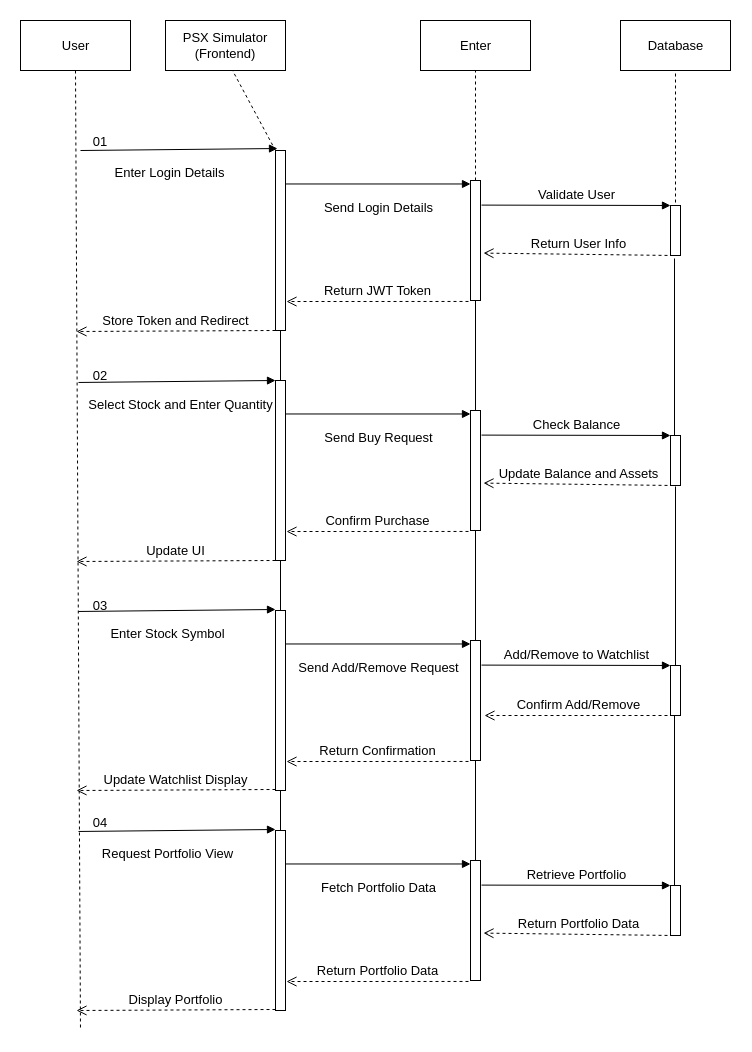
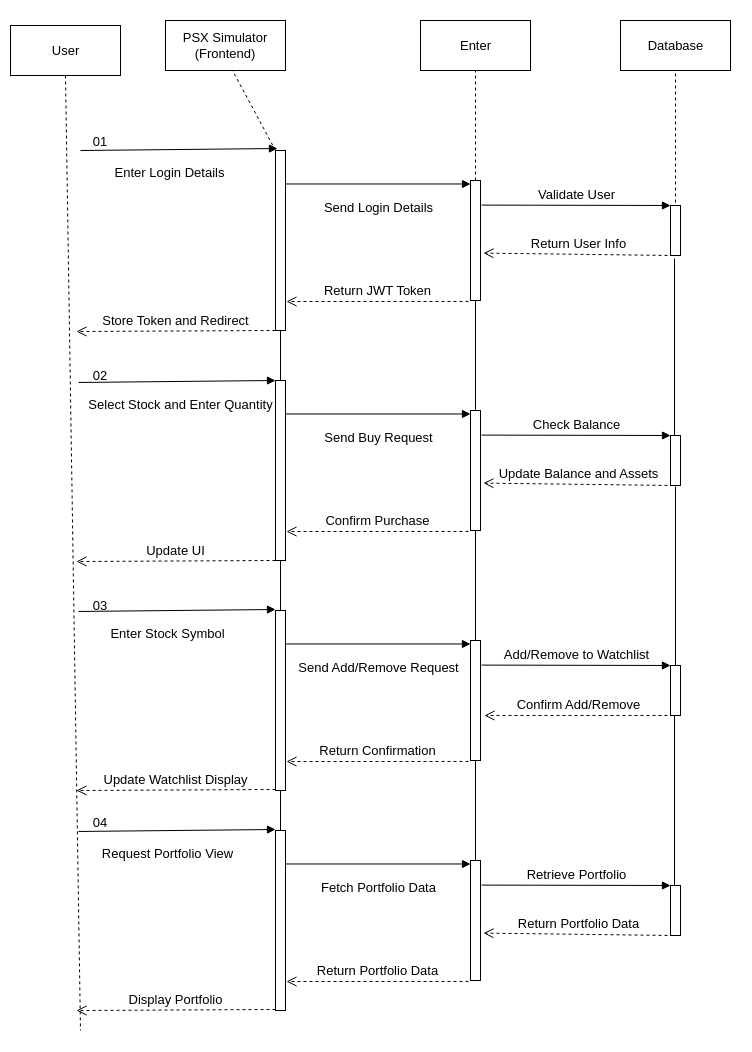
(76, 46) -> (66, 51)
